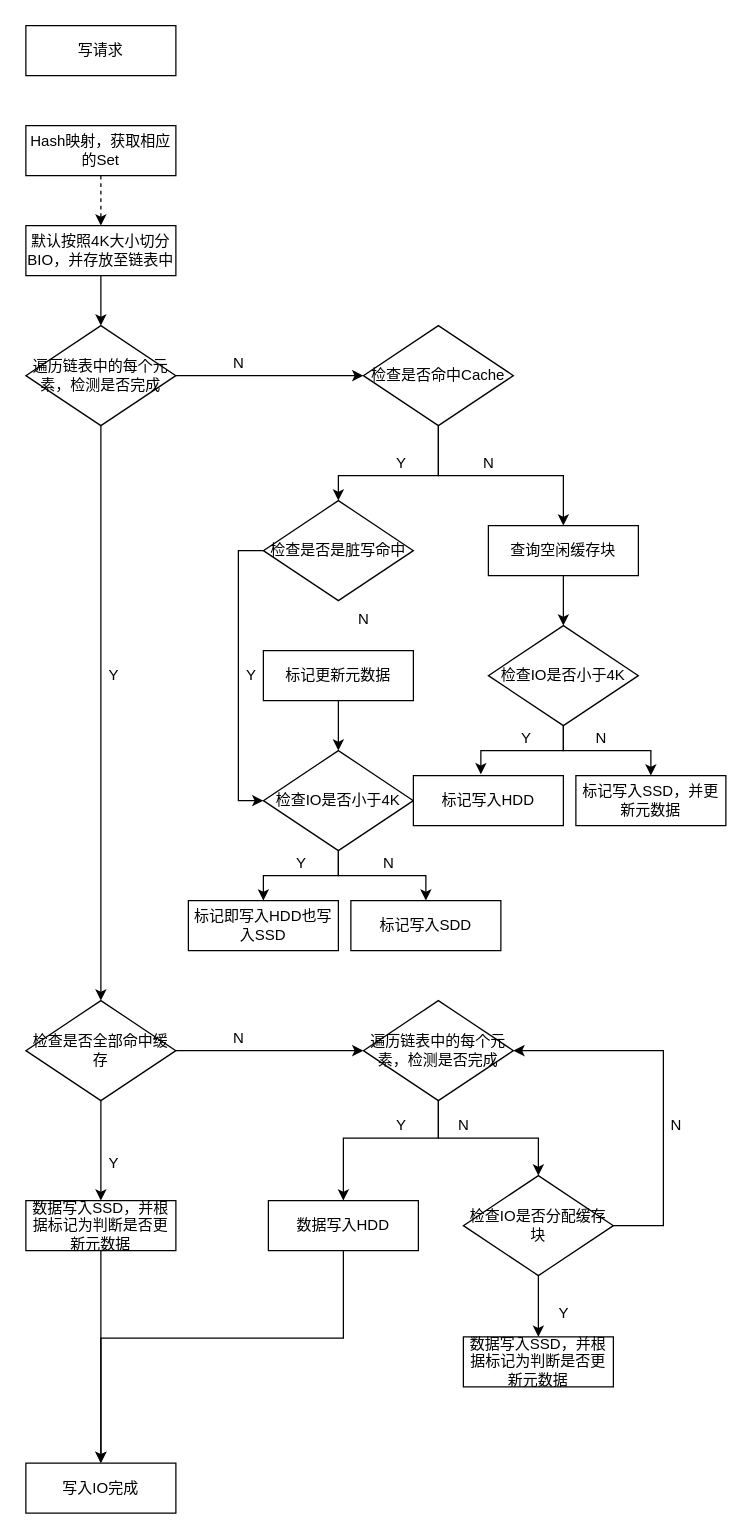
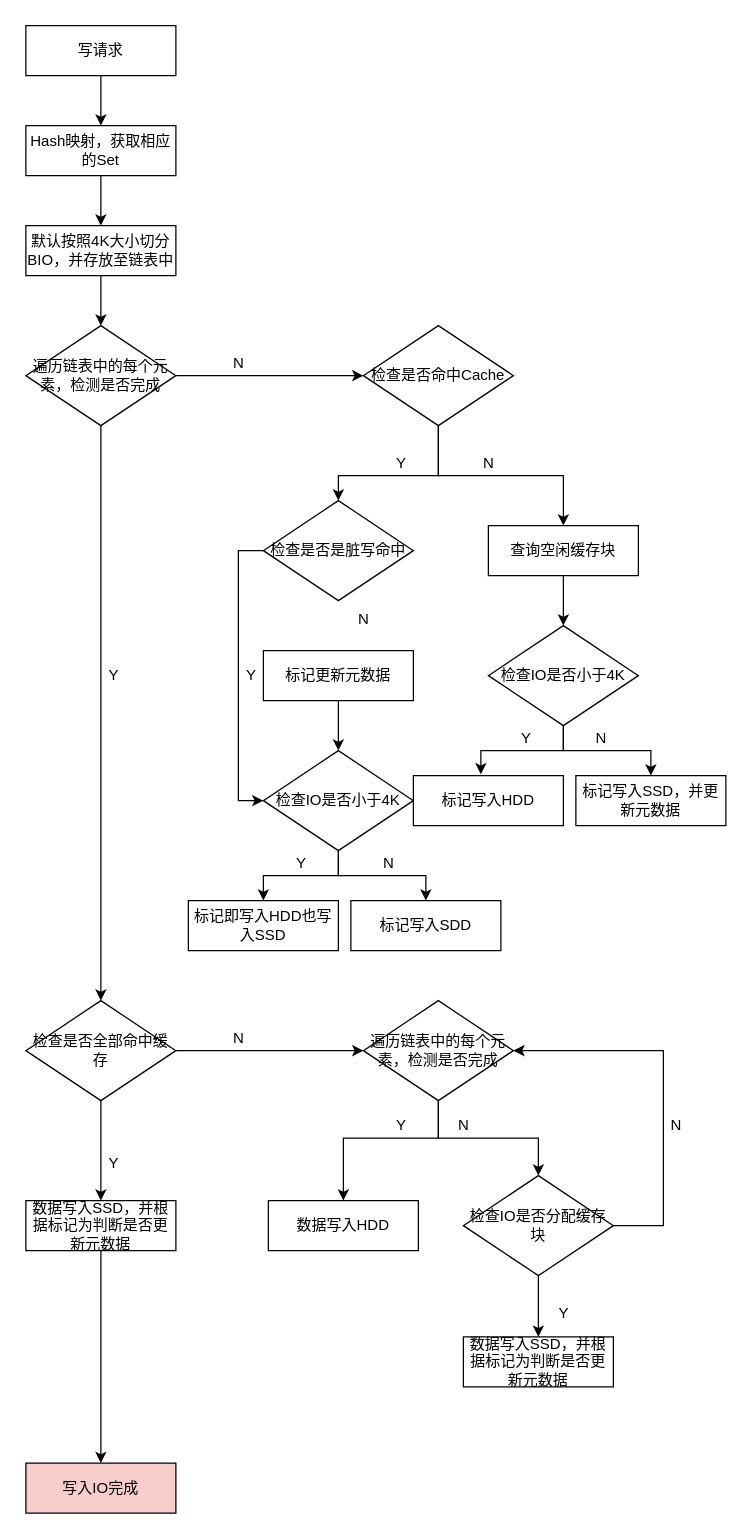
none -> (101, 97)
(101, 196) -> (101, 196)
(267, 1338) -> none
(101, 1488) -> (101, 1488)
